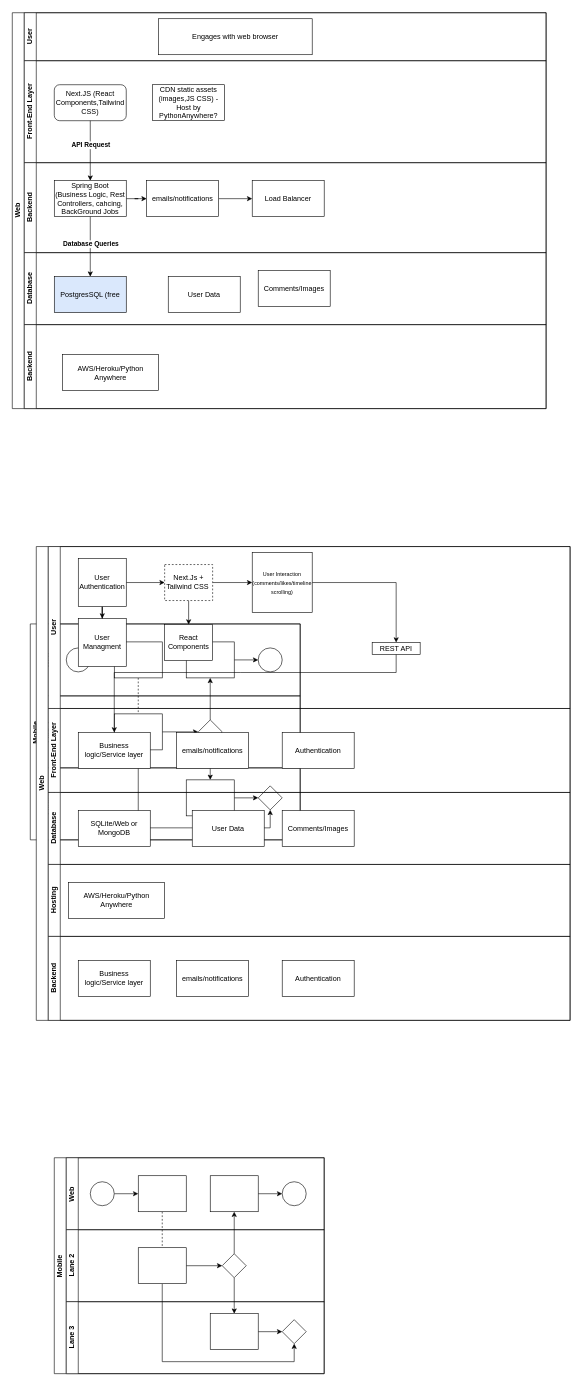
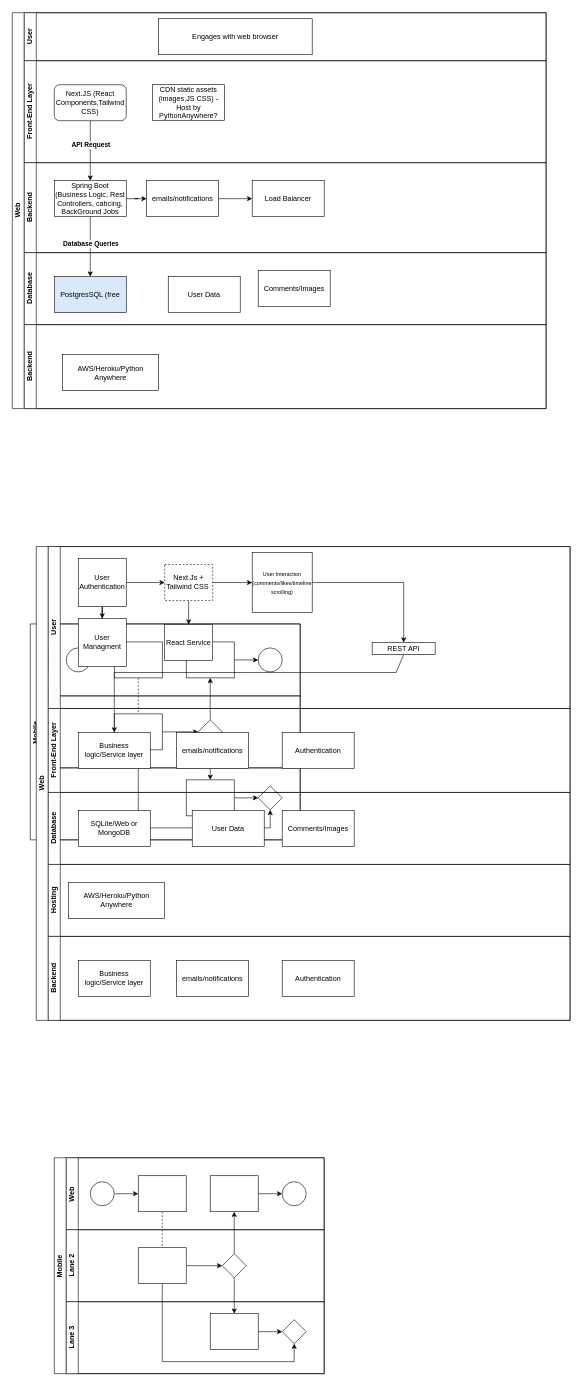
(189, 642) -> (189, 642)
(396, 648) -> (404, 648)
